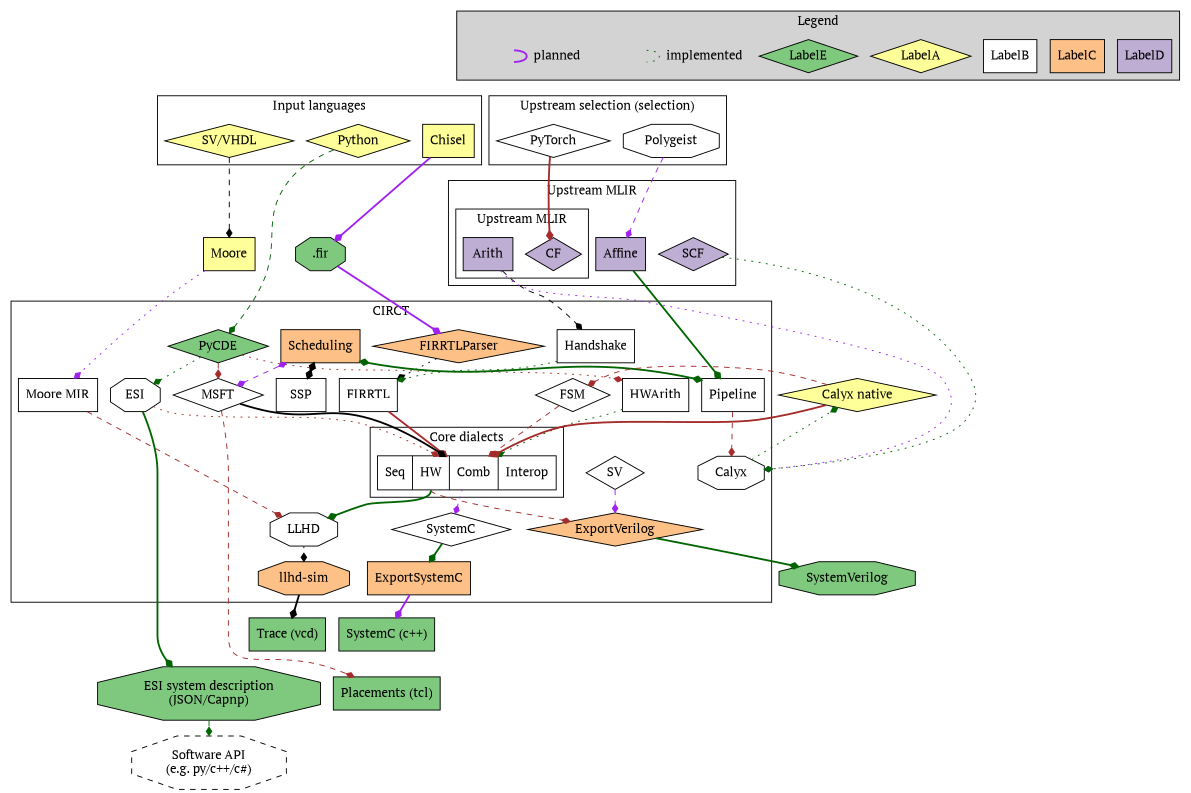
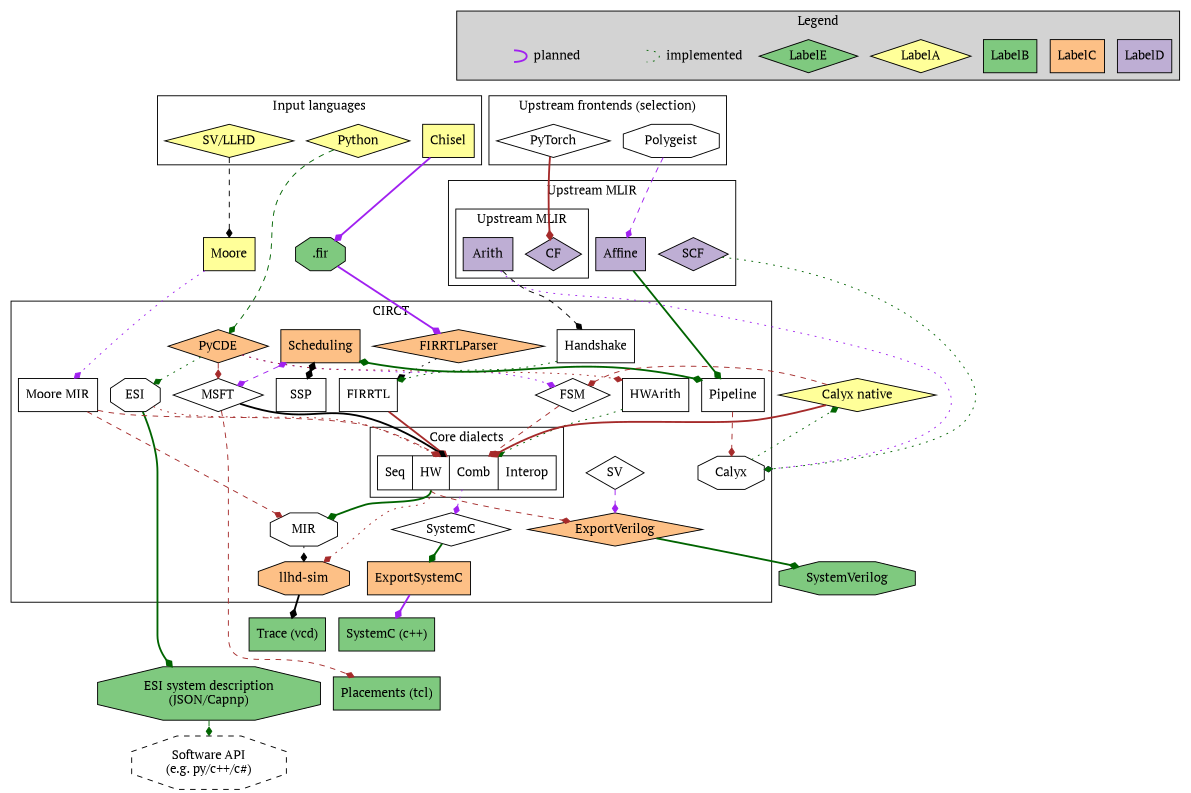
(1010, 56) -> (1010, 56)
(608, 106) -> (608, 106)
(229, 141) -> (229, 141)
(218, 346) -> (218, 346)
none -> (395, 372)
none -> (268, 418)
none -> (379, 517)
(304, 529) -> (304, 529)
